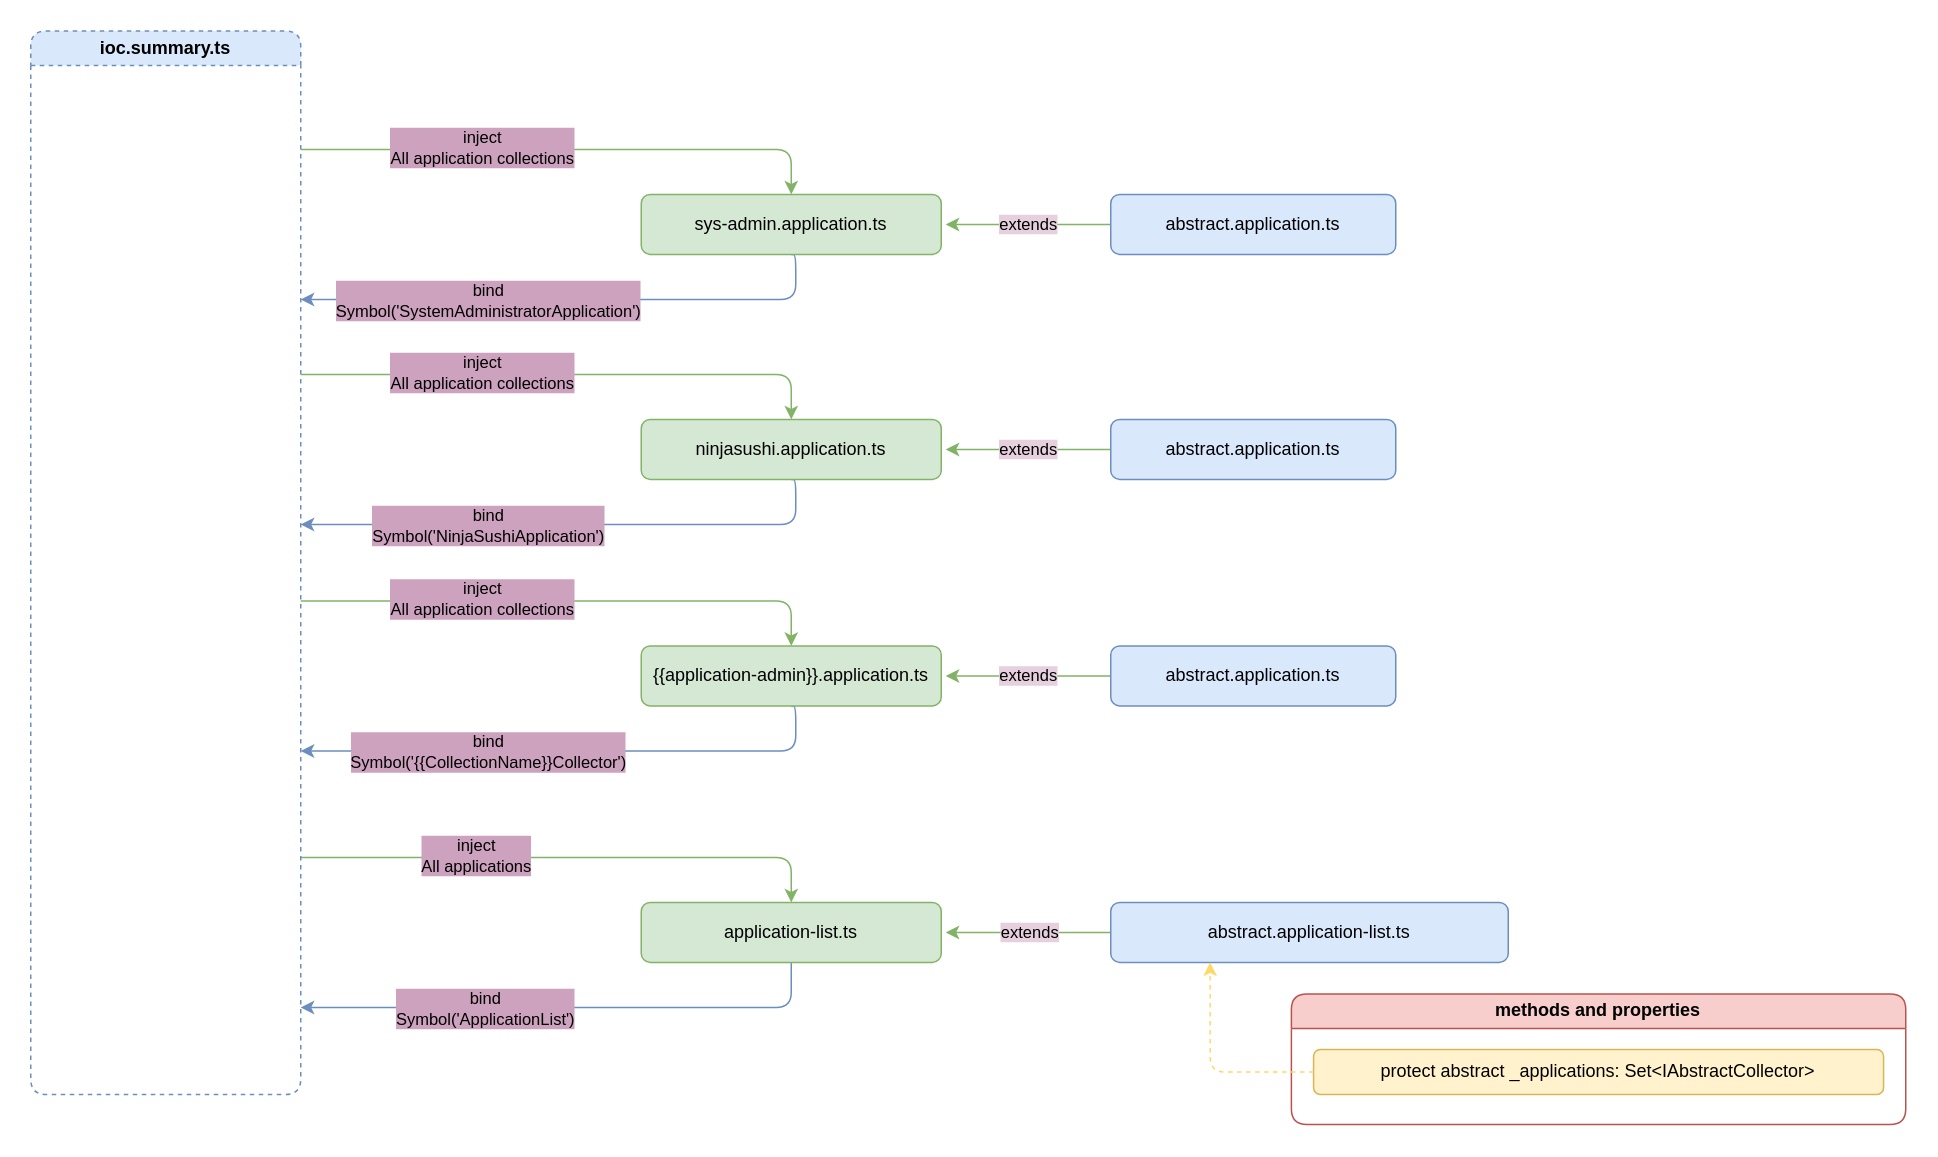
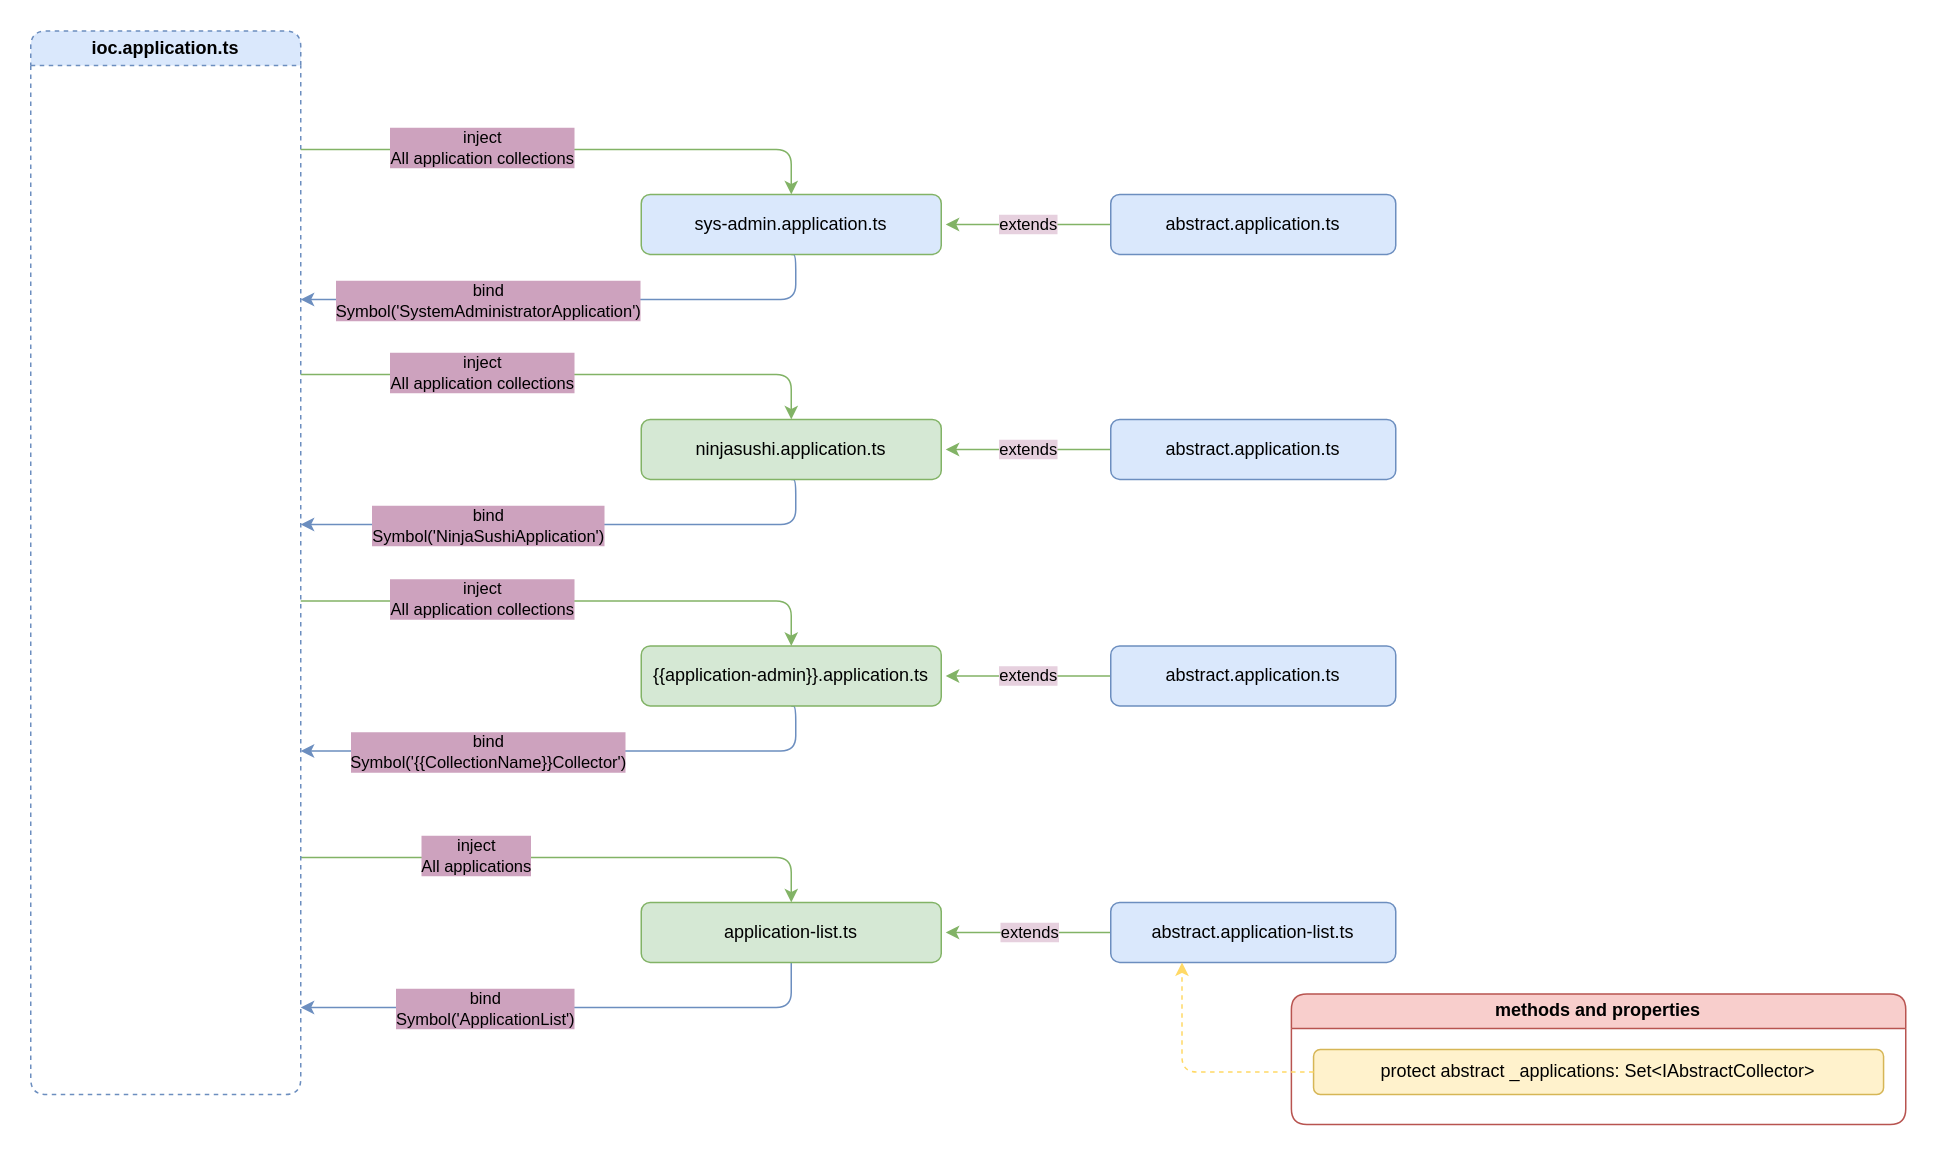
(166, 49) -> (166, 49)
(791, 224) -> (791, 224)
(1310, 932) -> (1253, 932)
